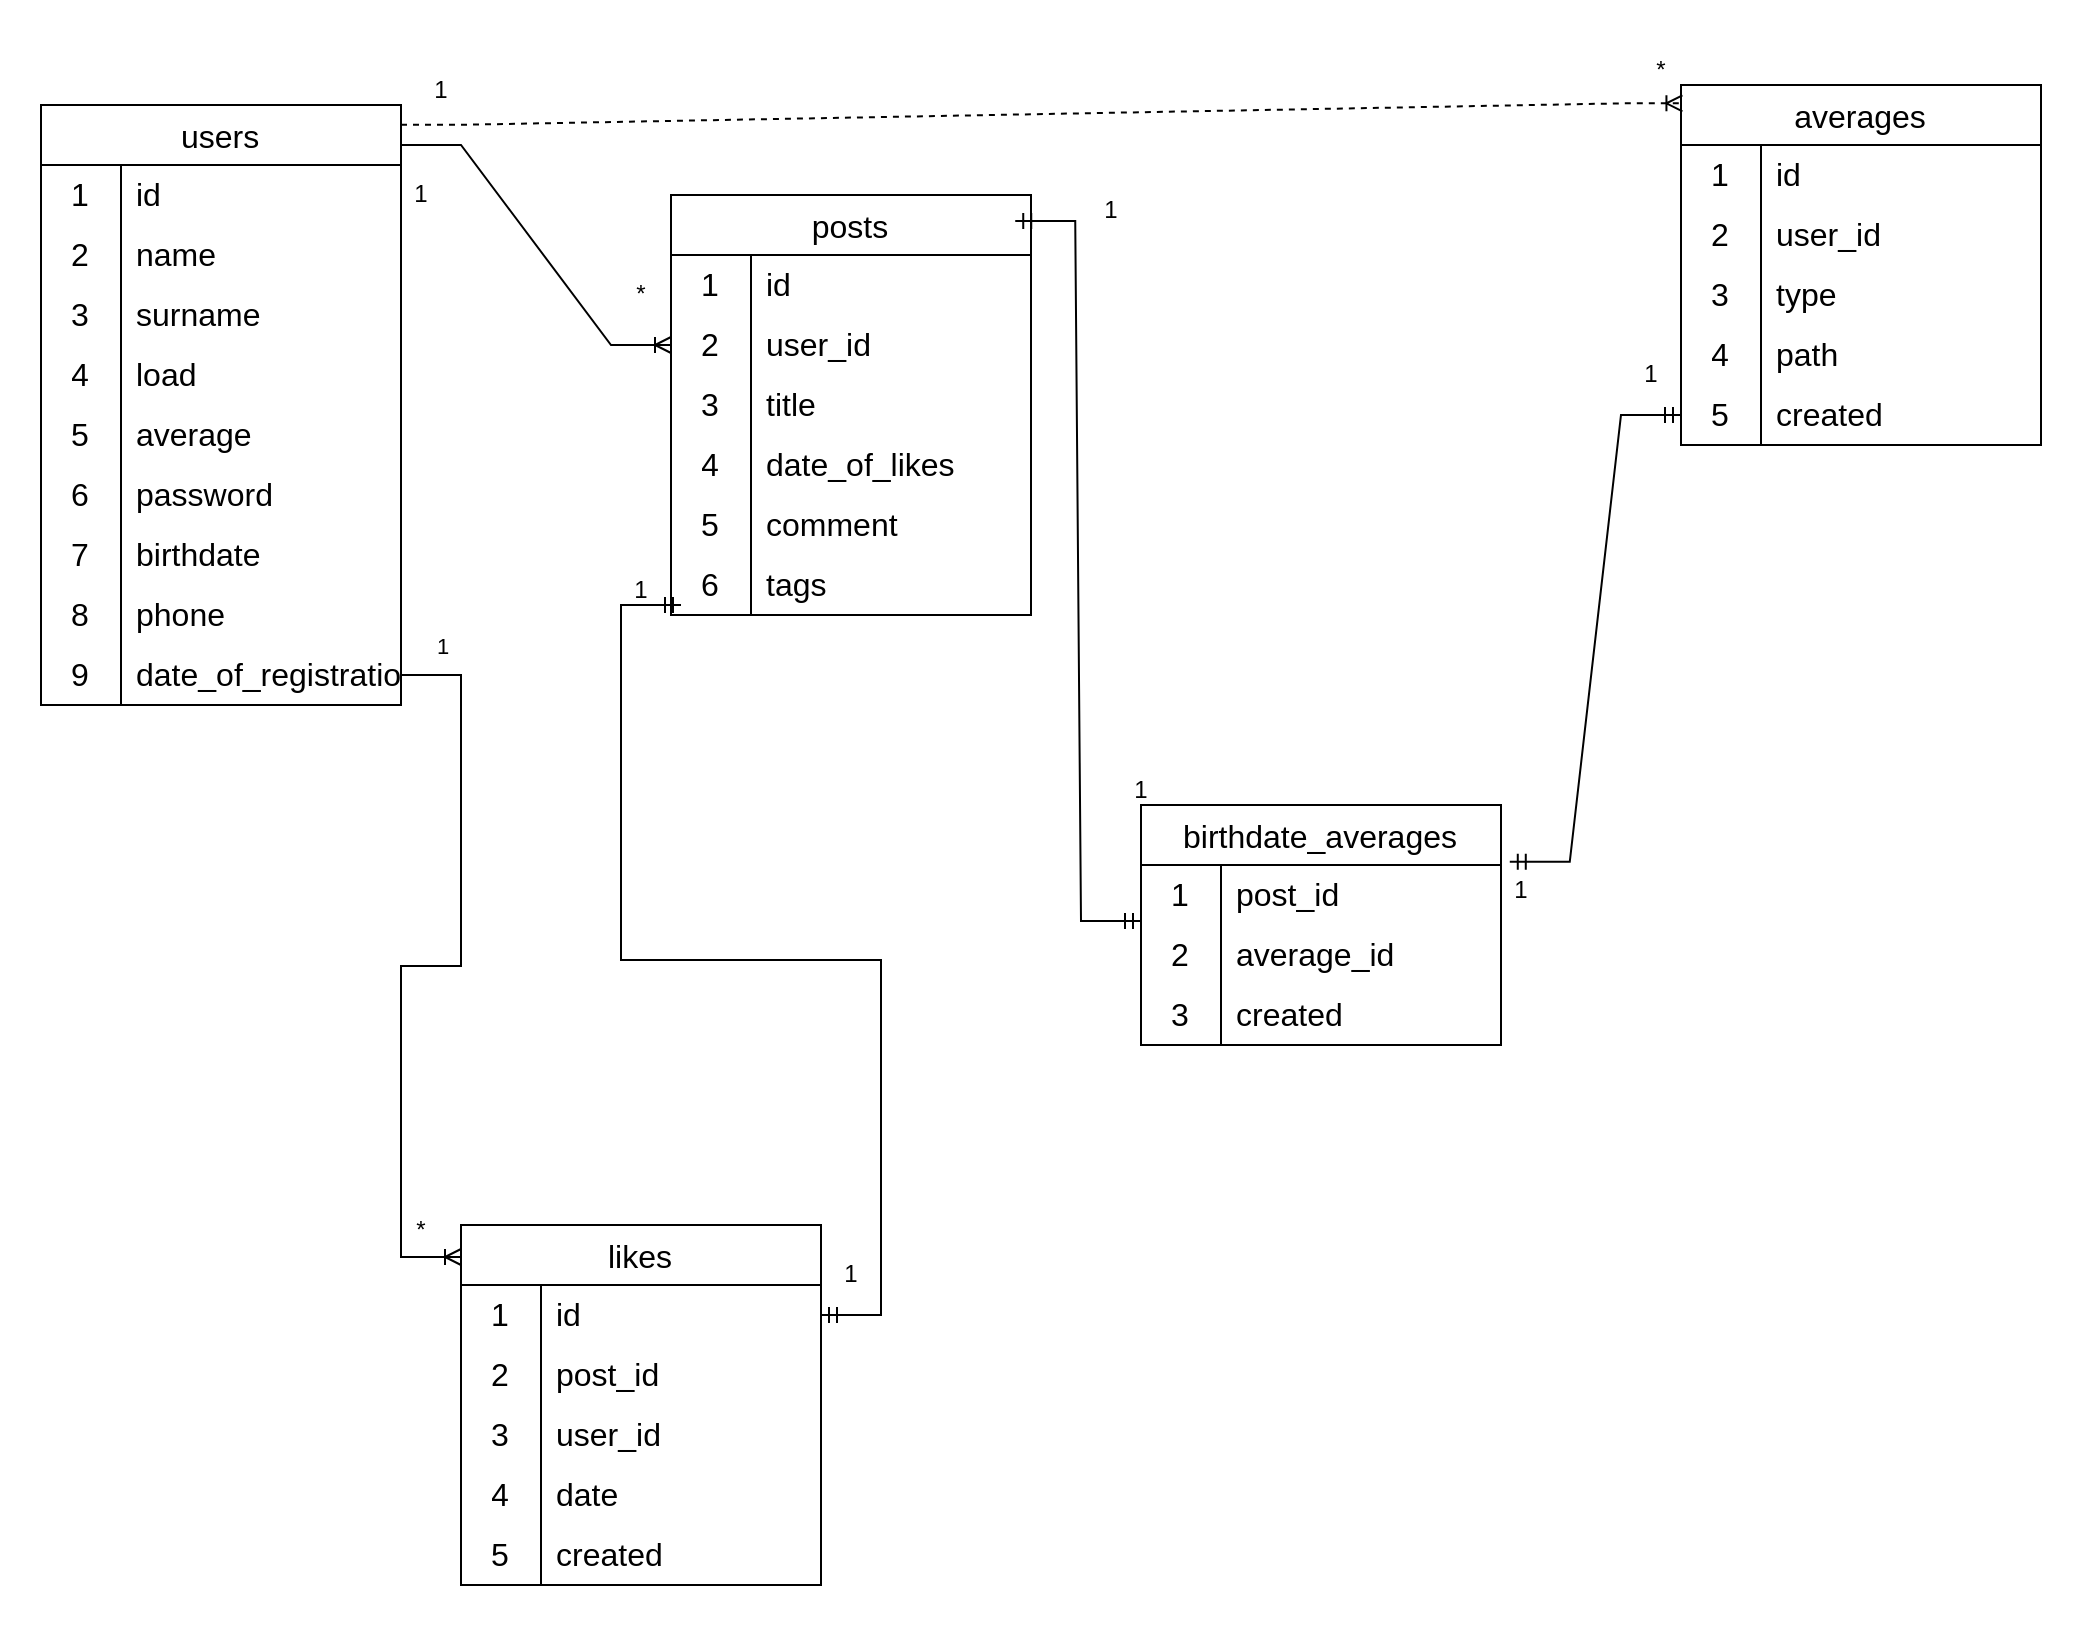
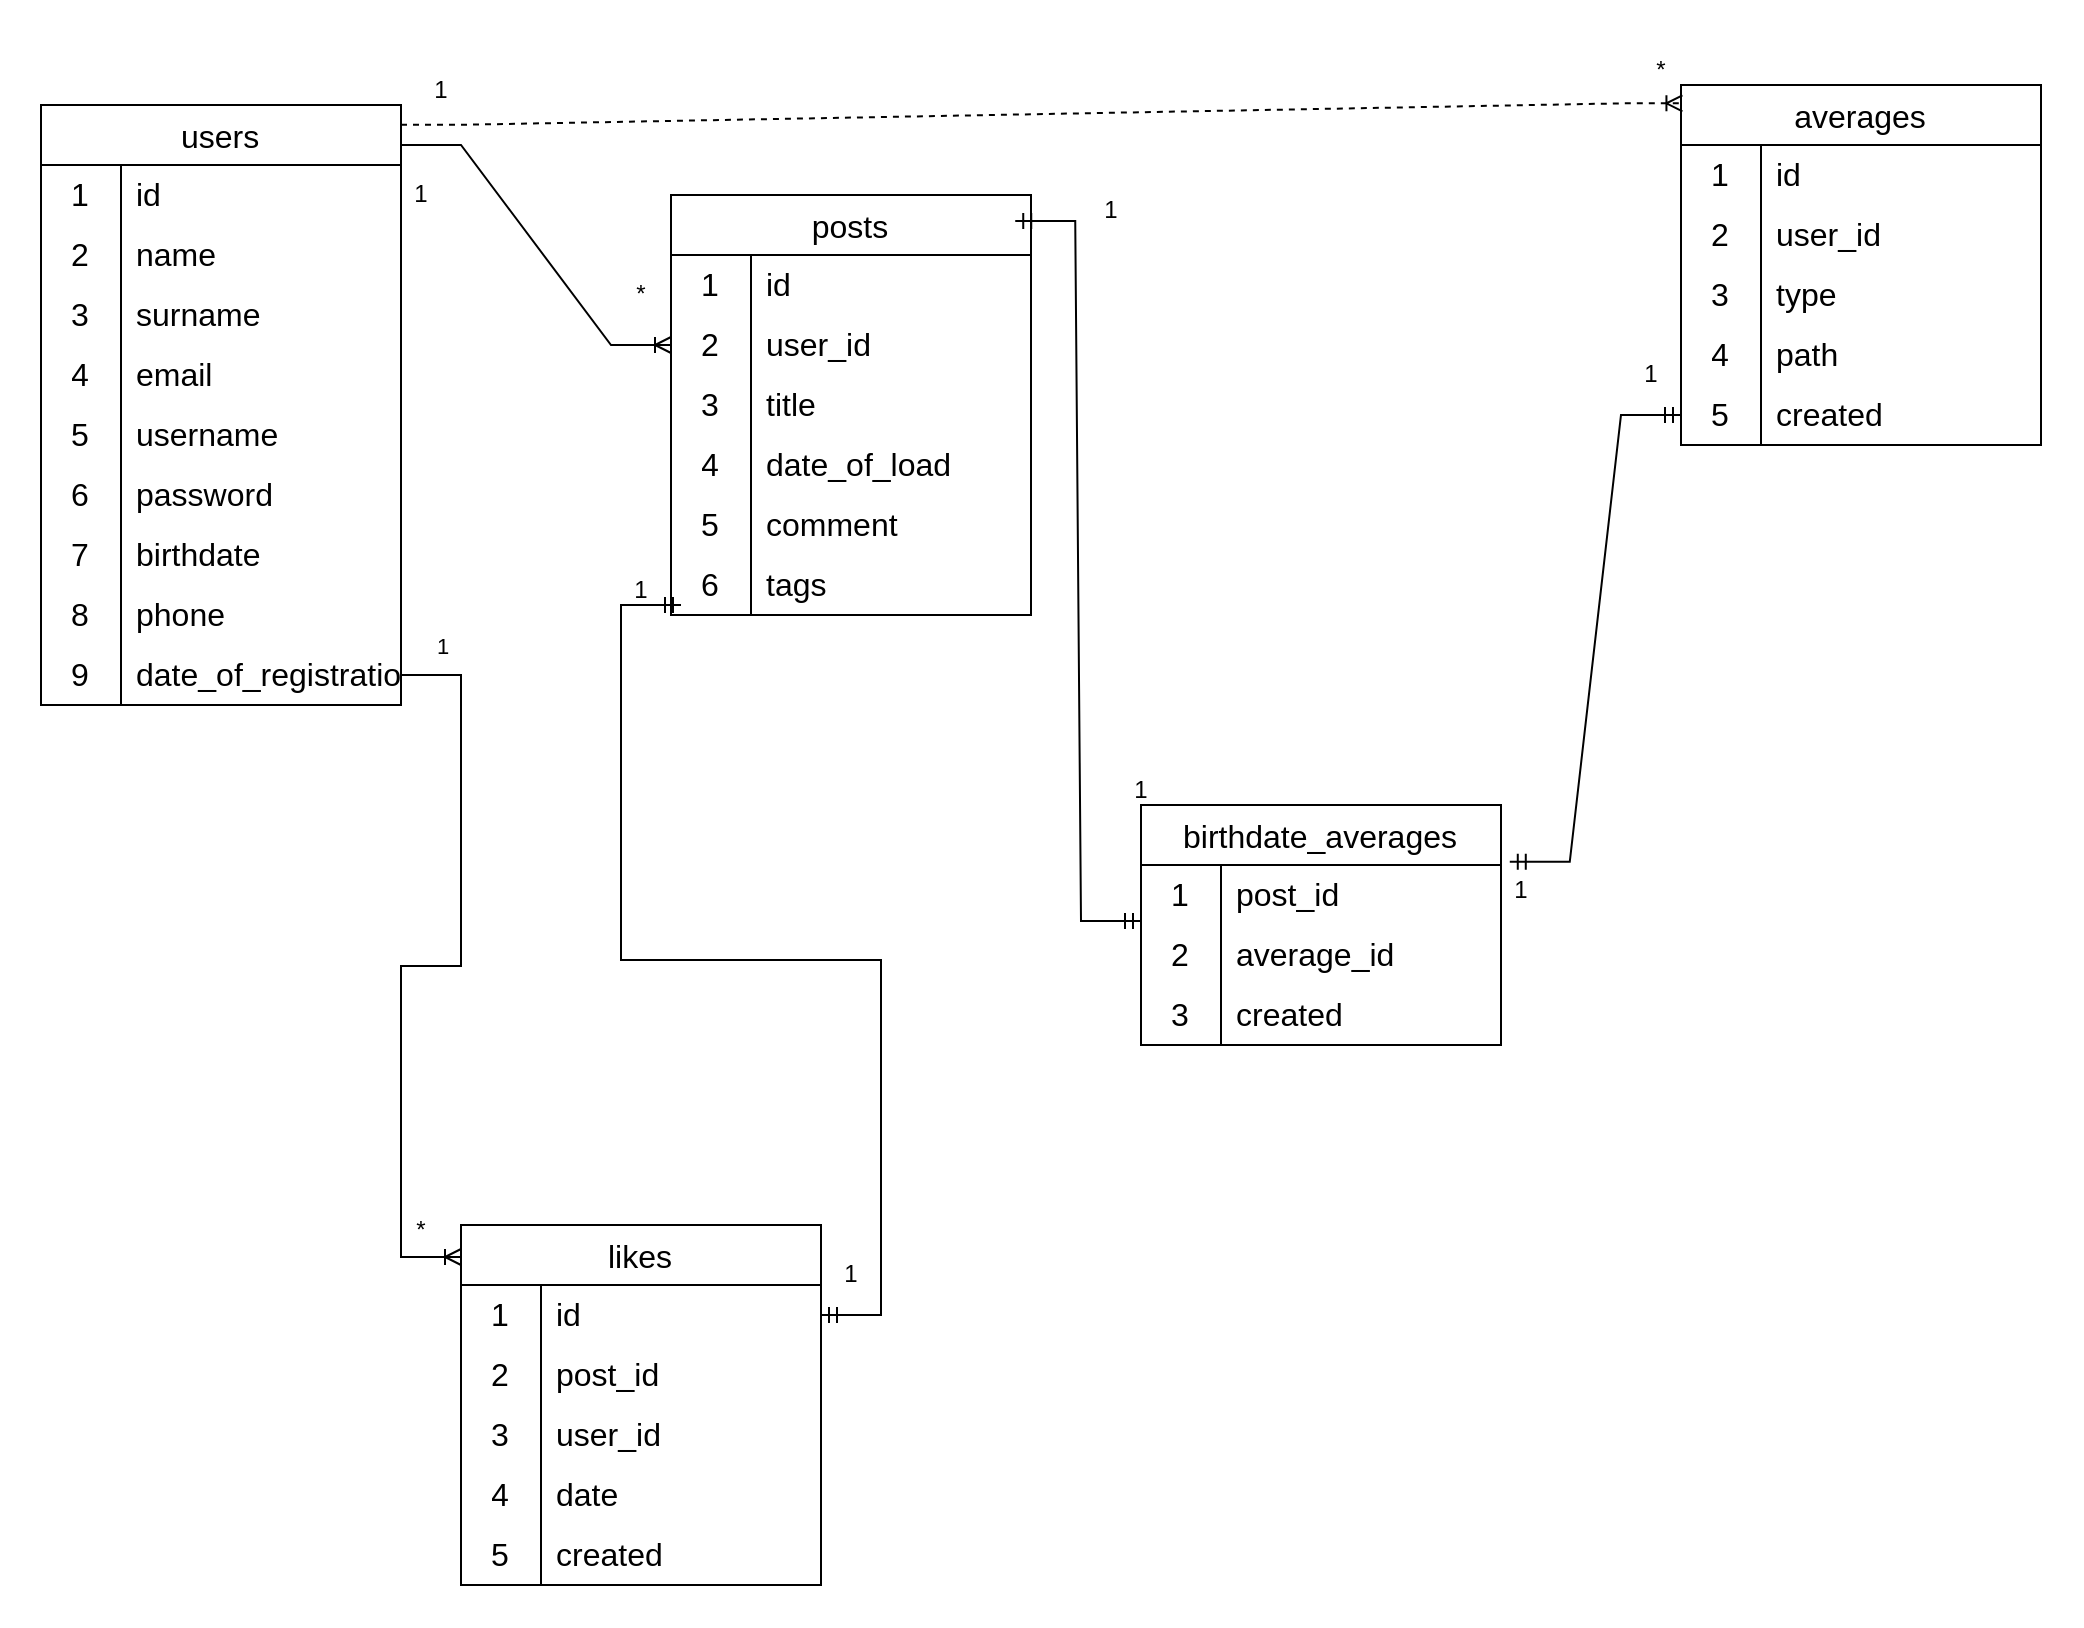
(169, 375) -> (173, 375)
(200, 435) -> (209, 435)
(875, 465) -> (870, 465)
